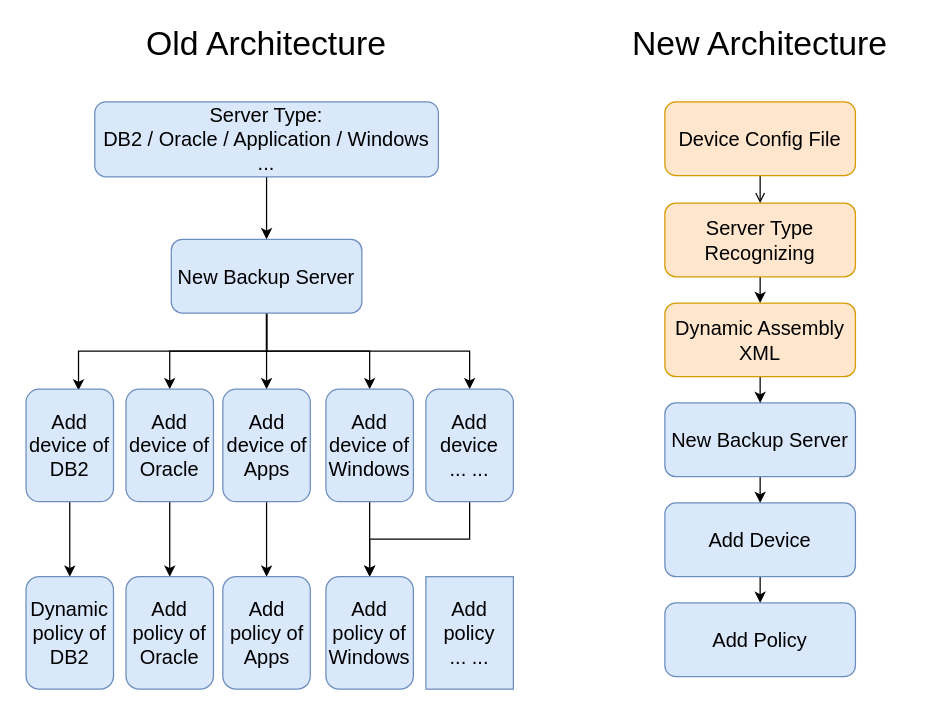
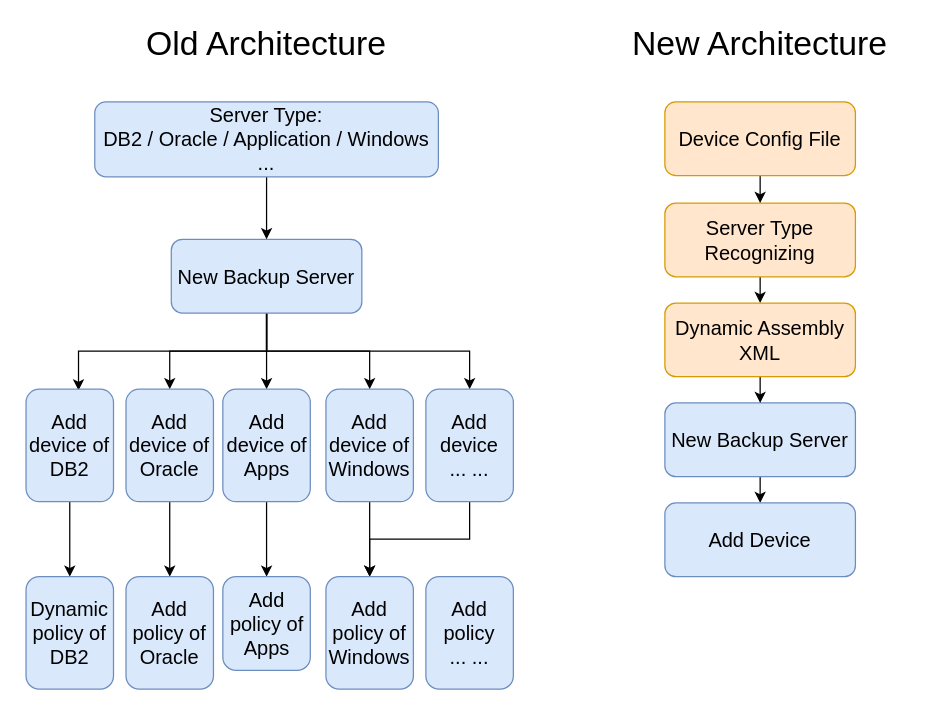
(760, 195) -> (760, 193)
(760, 586) -> none
(266, 633) -> (266, 624)
(469, 633) -> (469, 633)
(760, 640) -> none
